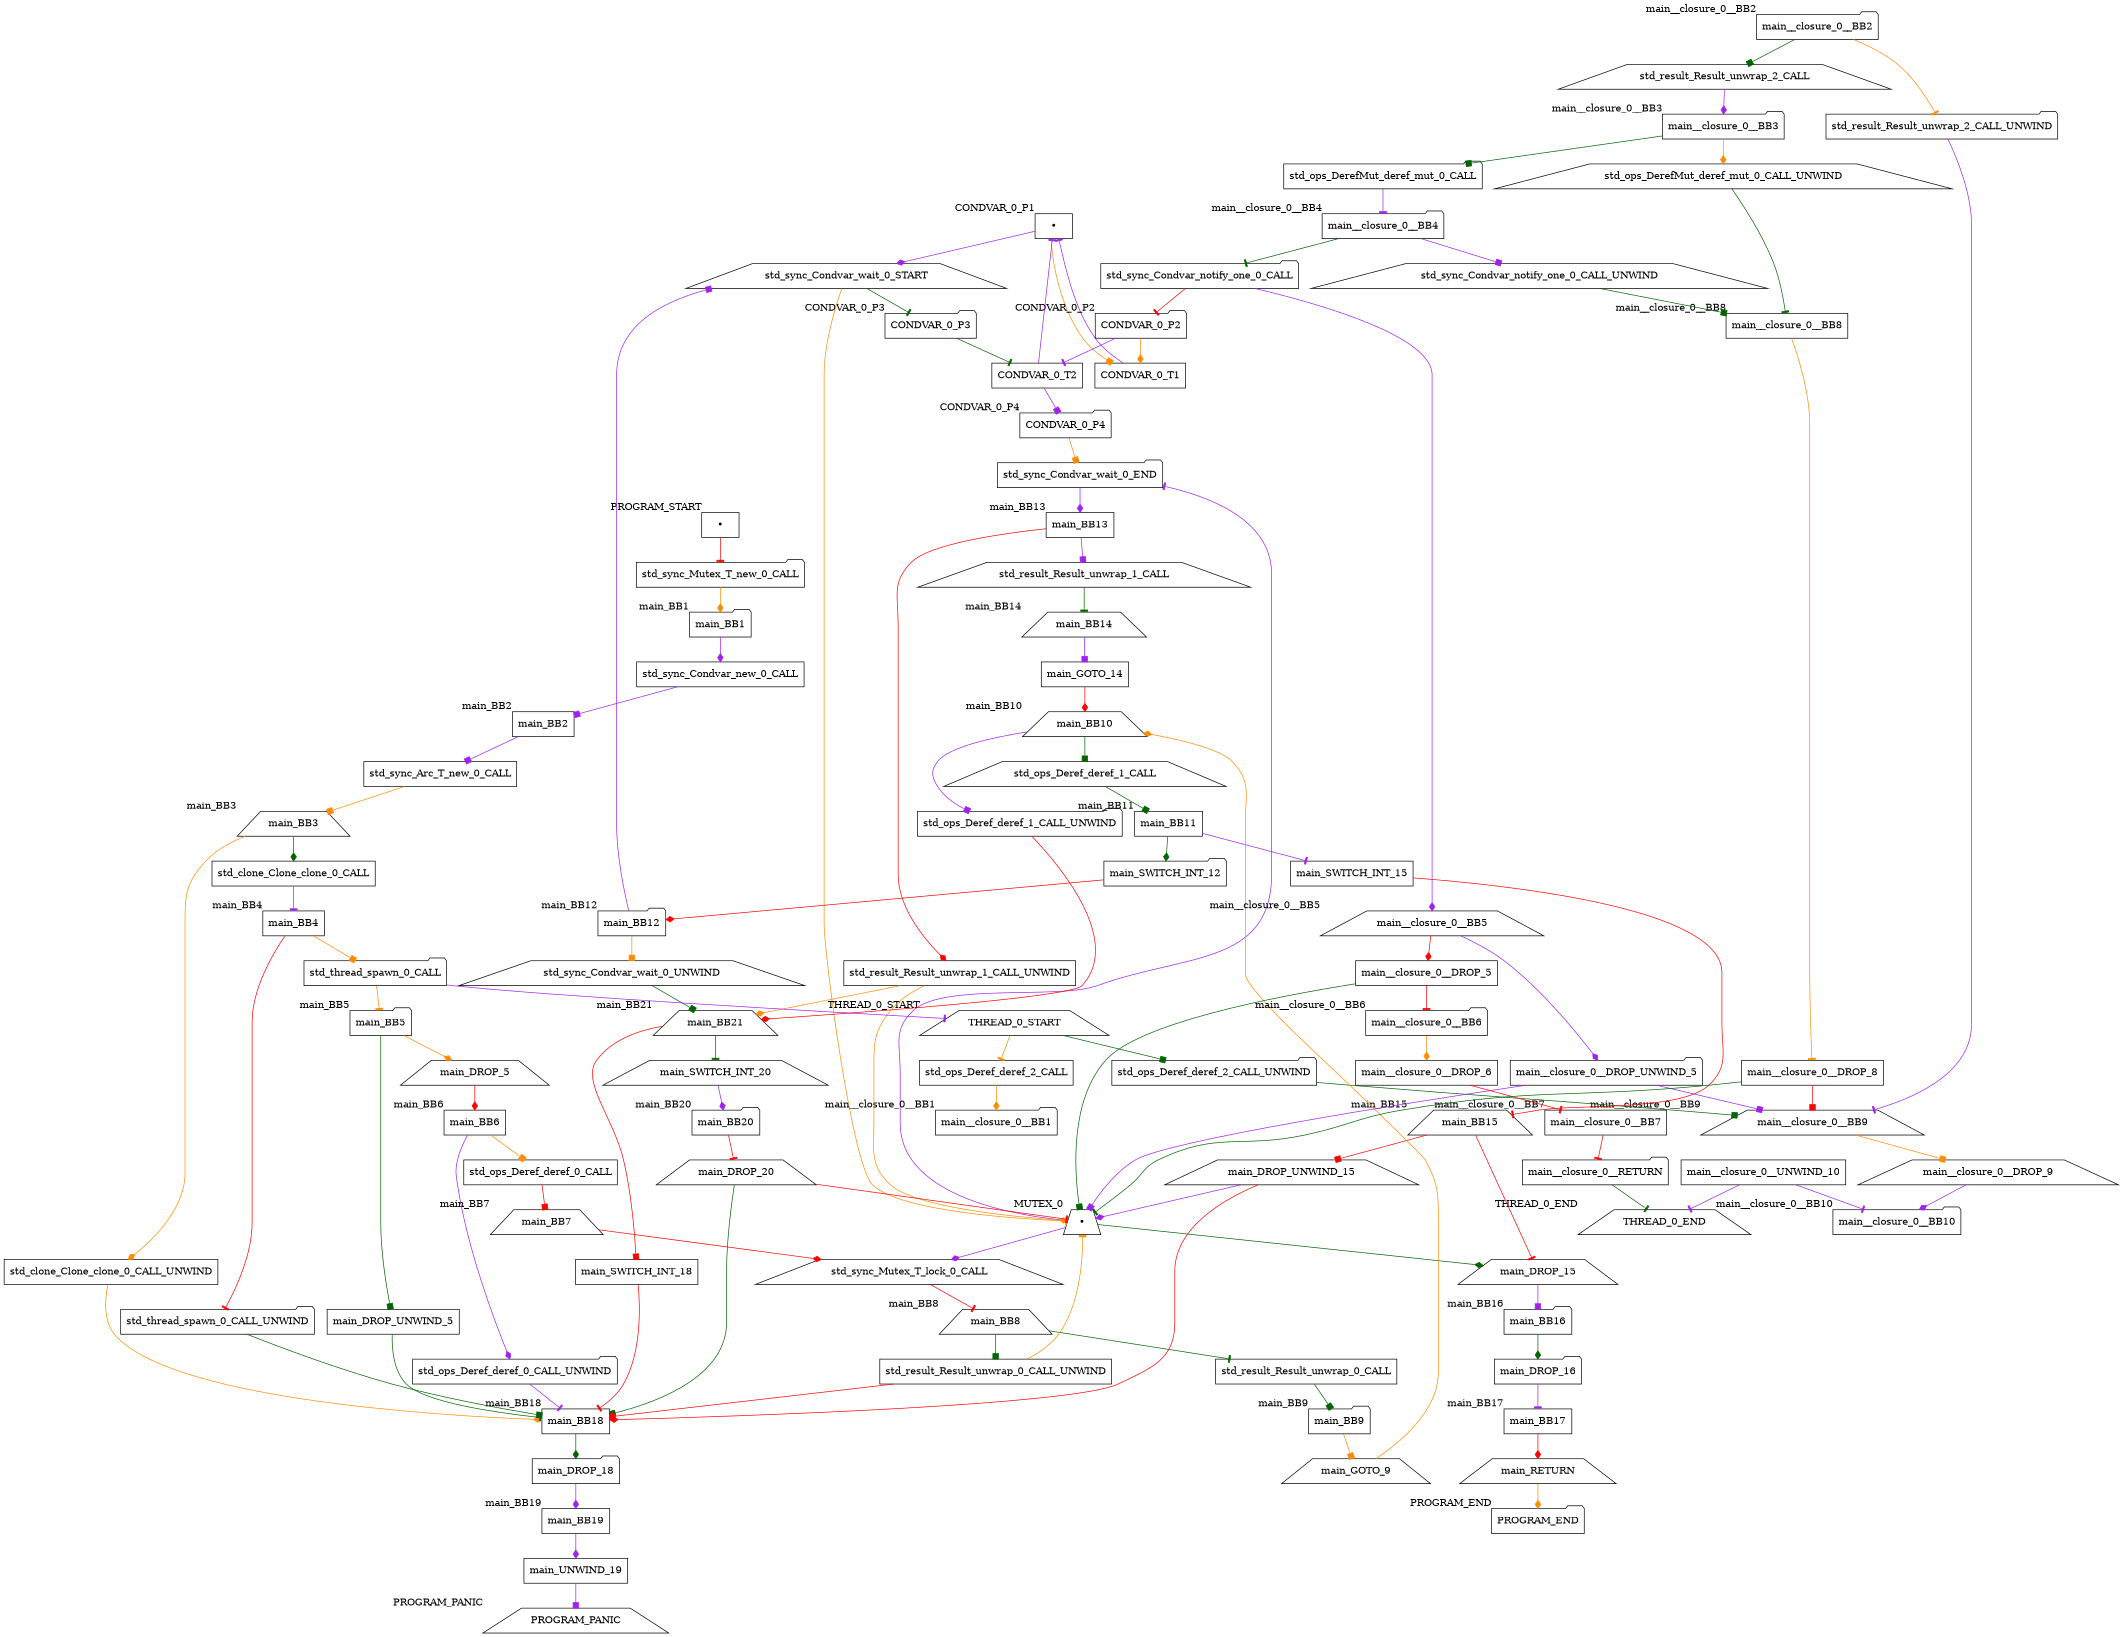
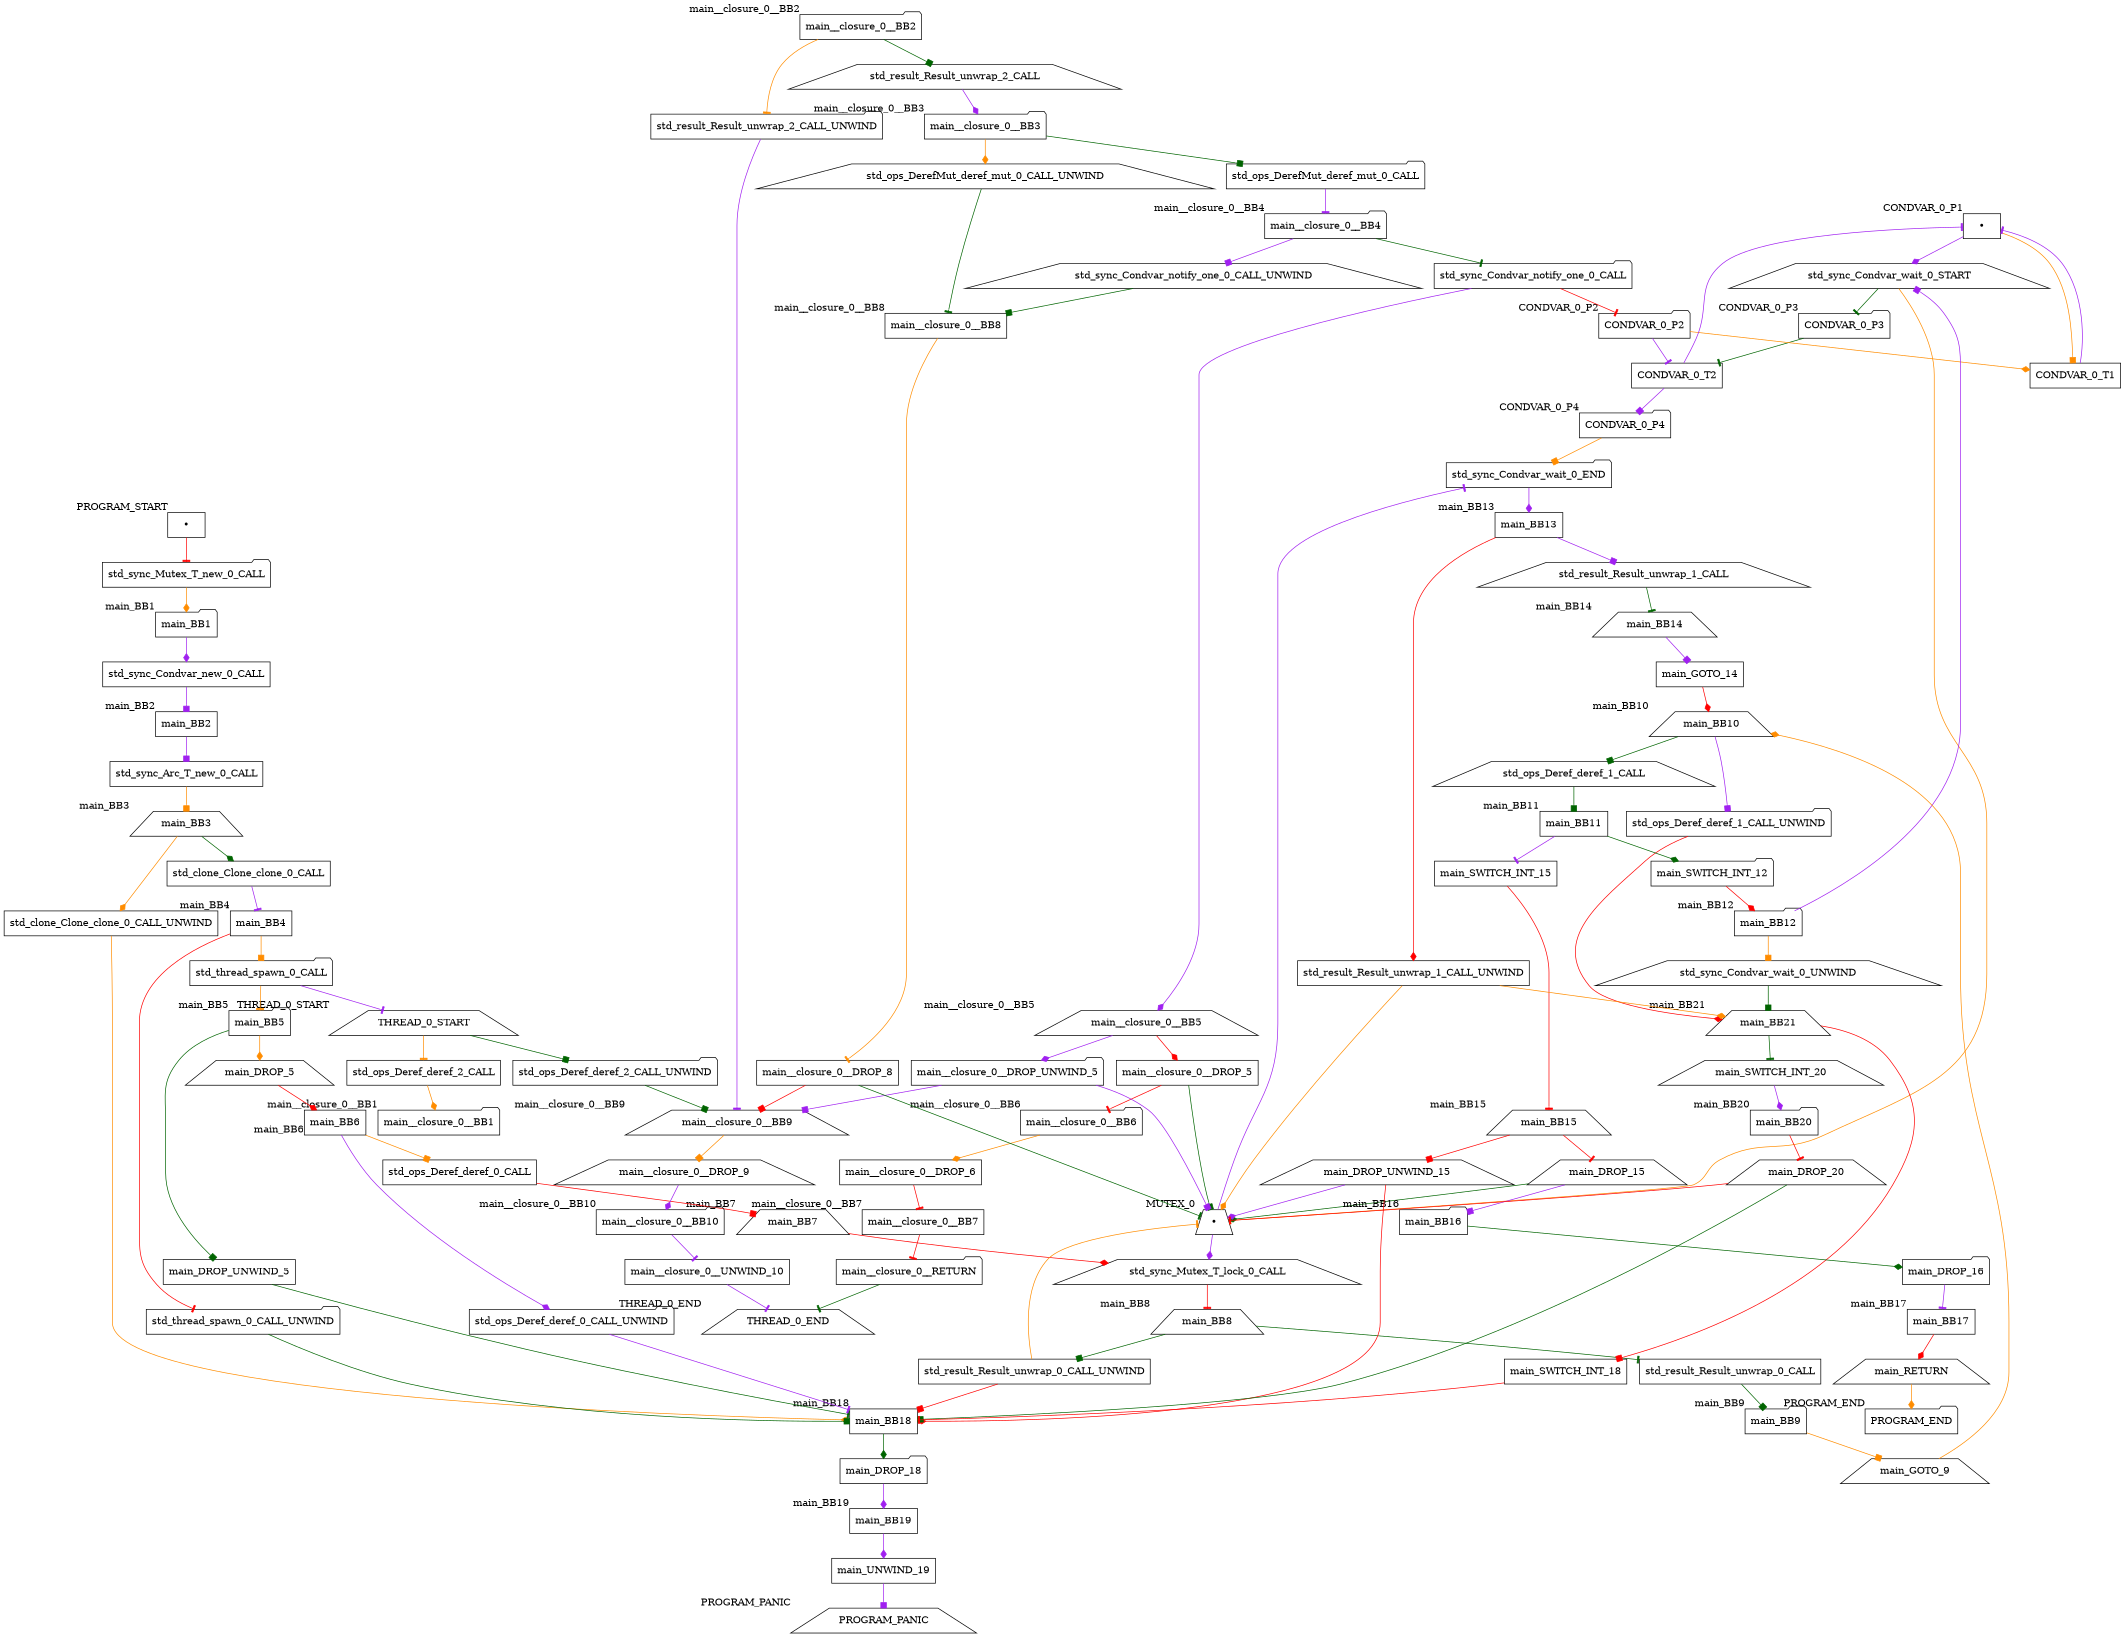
(1828, 1197) -> (683, 1246)
(1286, 1245) -> (1390, 1201)
